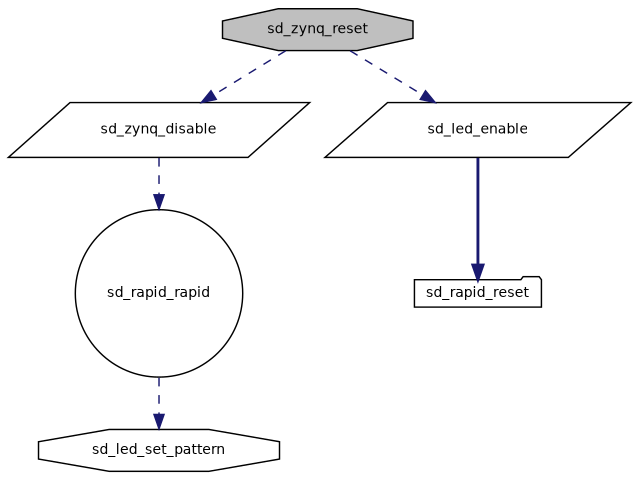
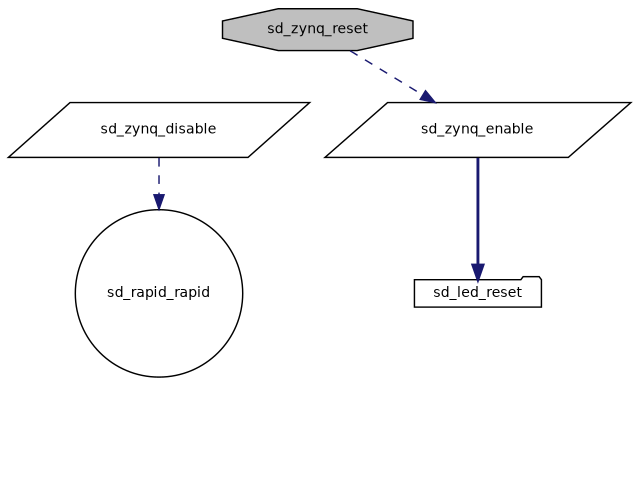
(250, 73) -> none
(478, 130) -> (478, 130)
(478, 293) -> (478, 293)
(159, 450) -> none
